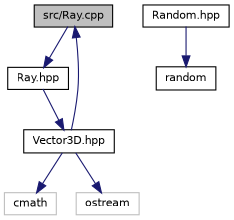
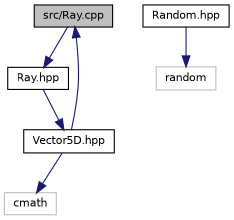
(186, 78) -> (186, 78)
(69, 141) -> (69, 141)
(108, 204) -> none
